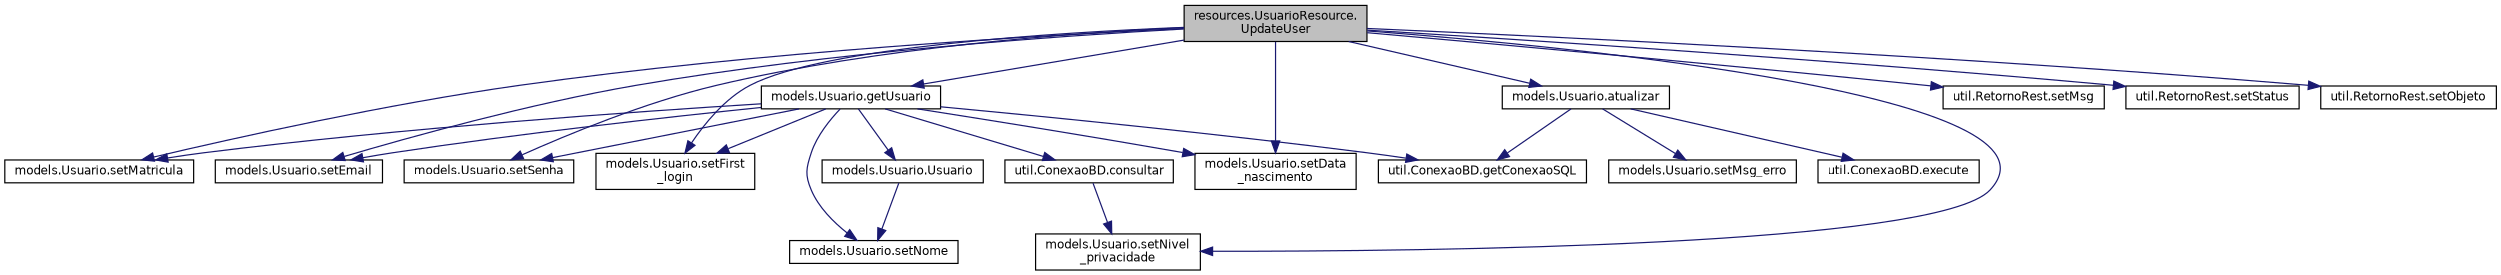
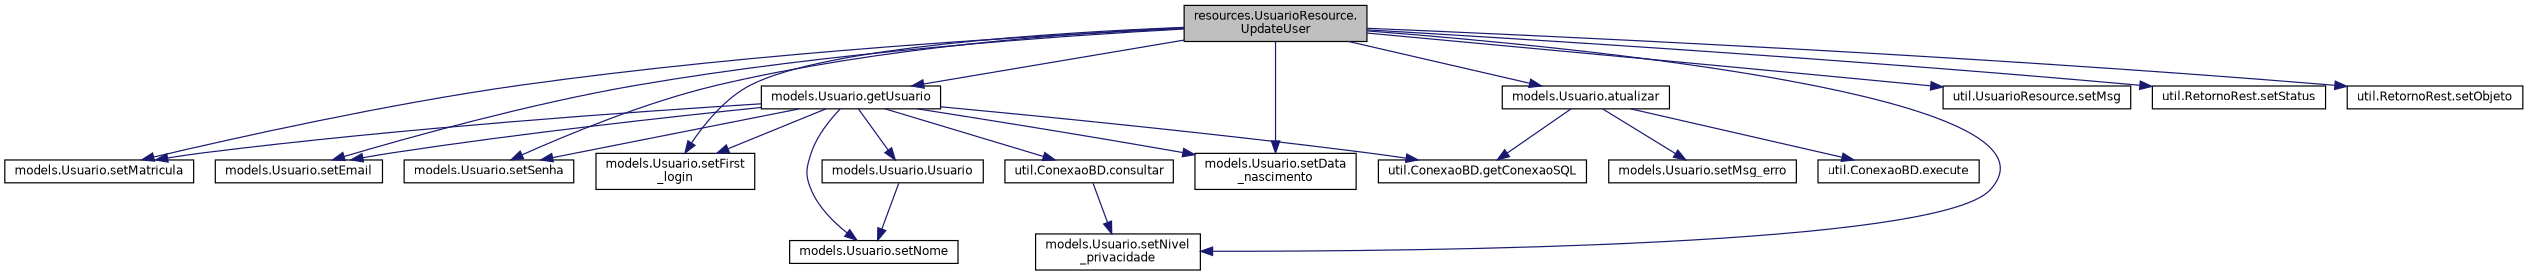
(2024, 97) -> (2037, 97)
